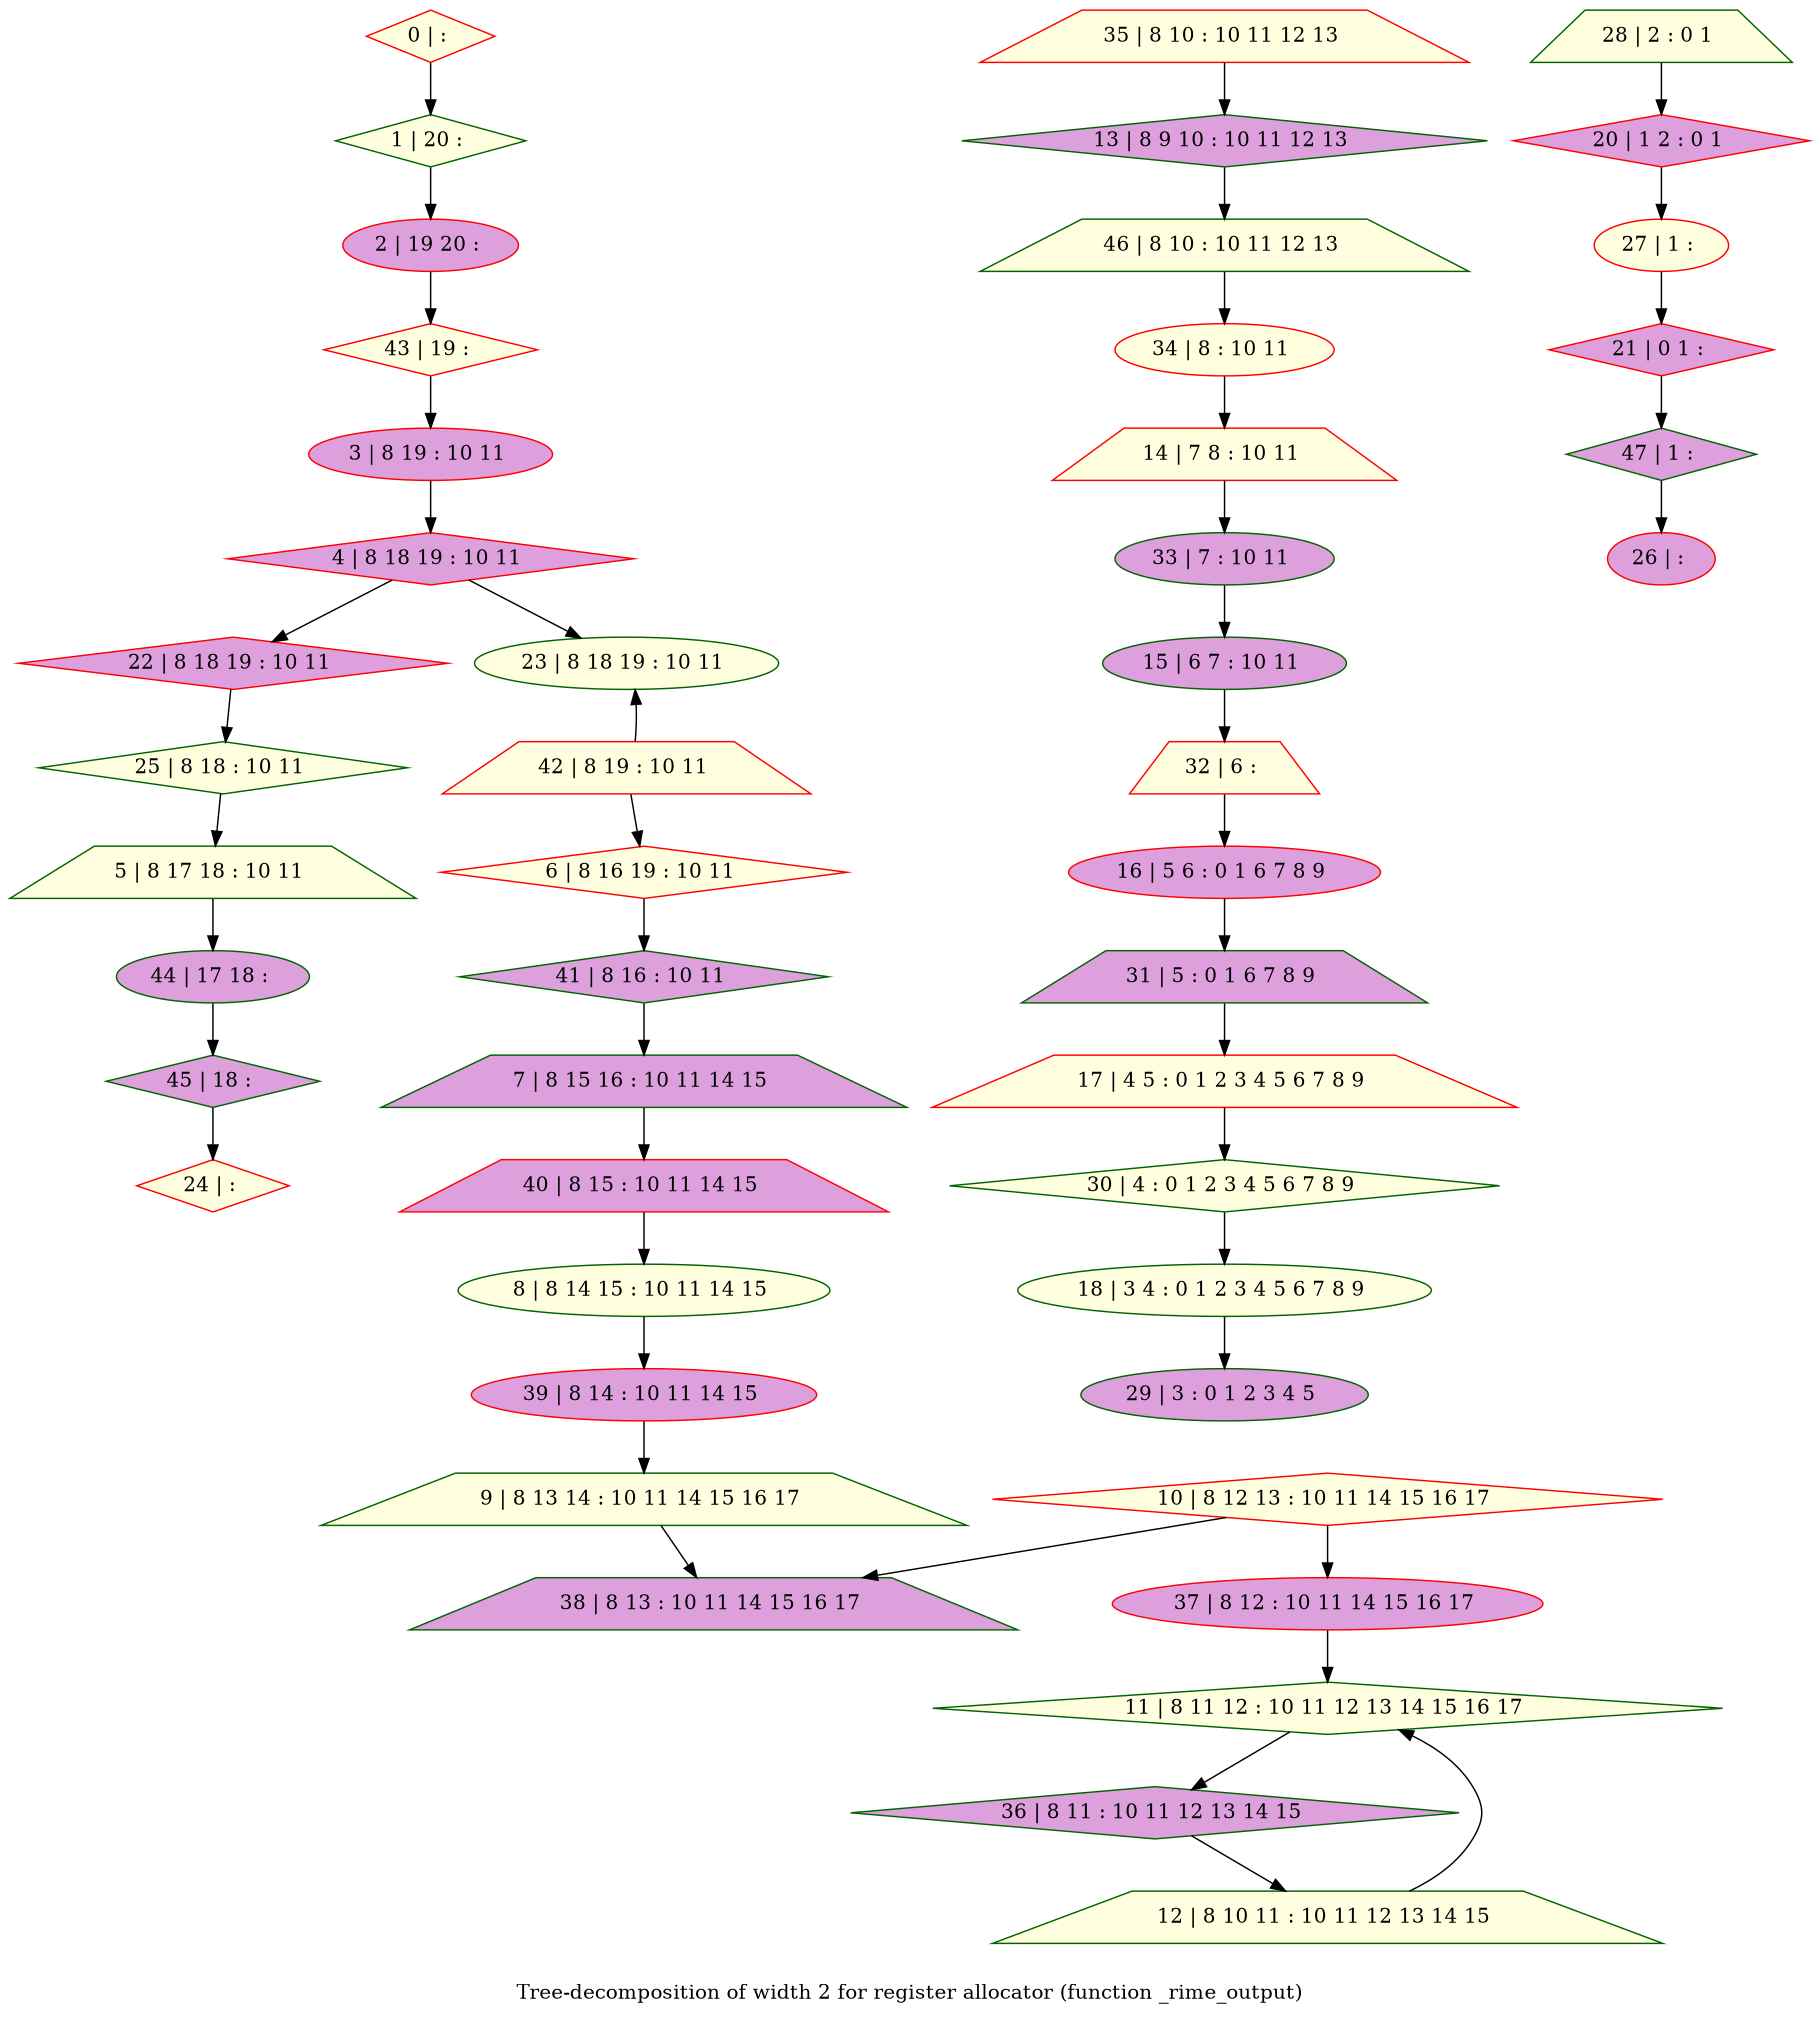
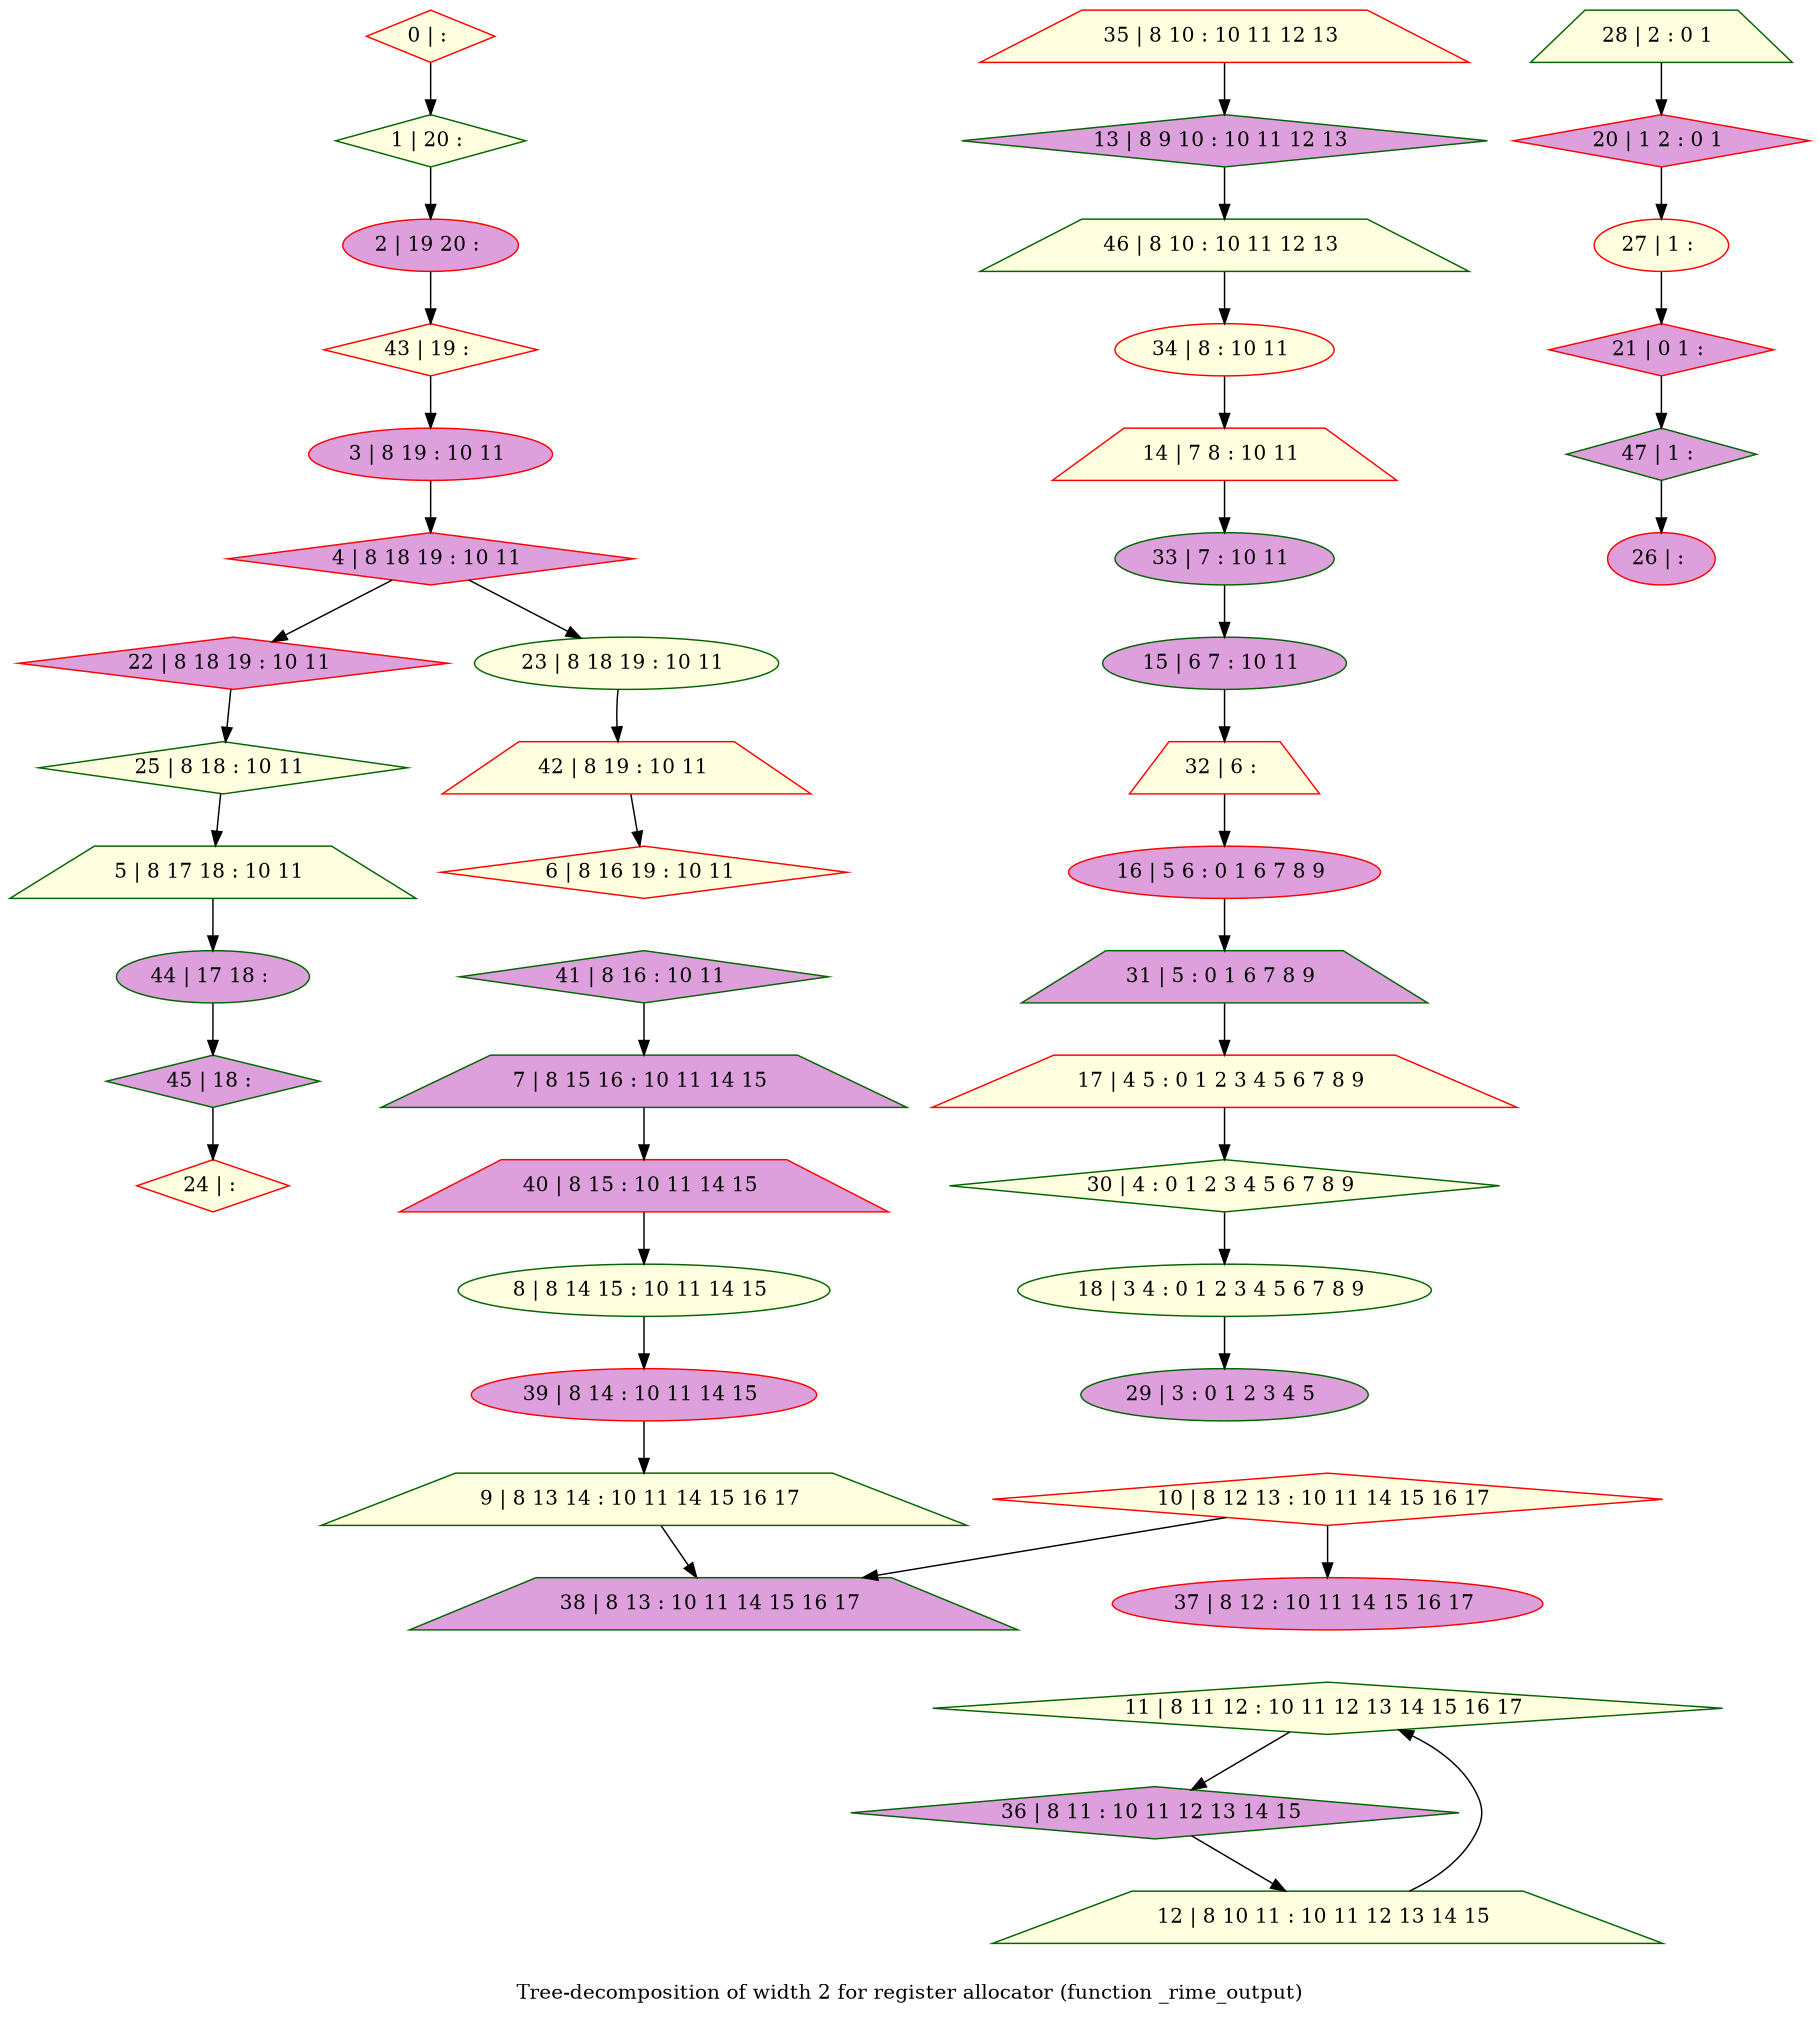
(636, 723) -> (617, 708)
(644, 917) -> none
(1328, 1649) -> none
